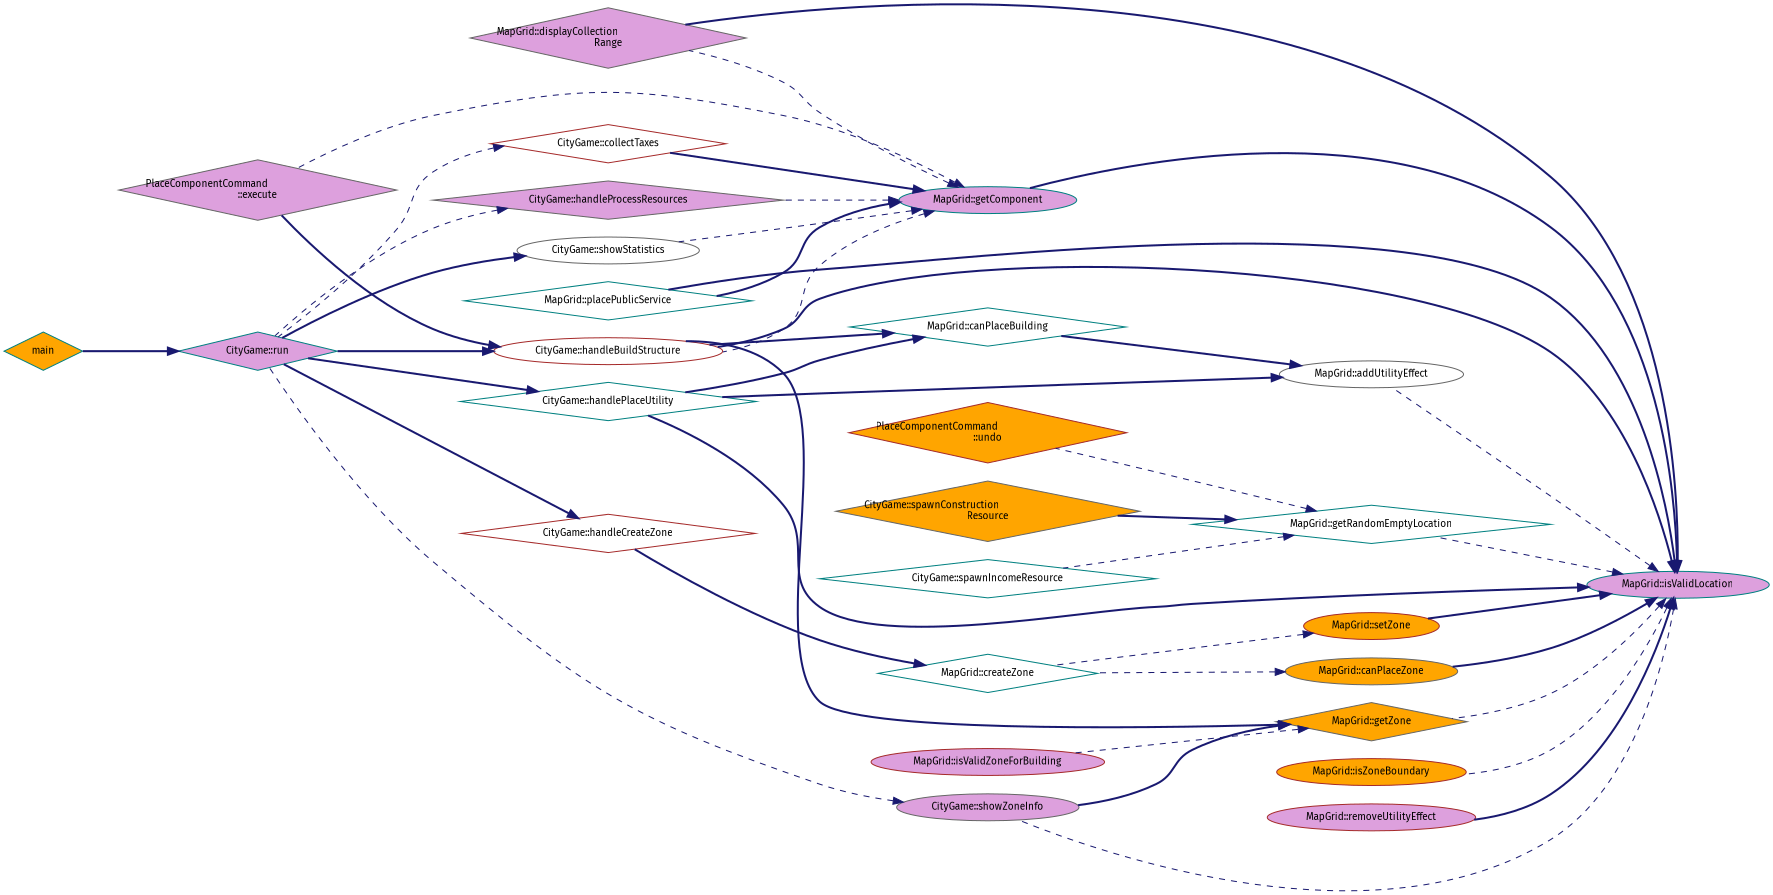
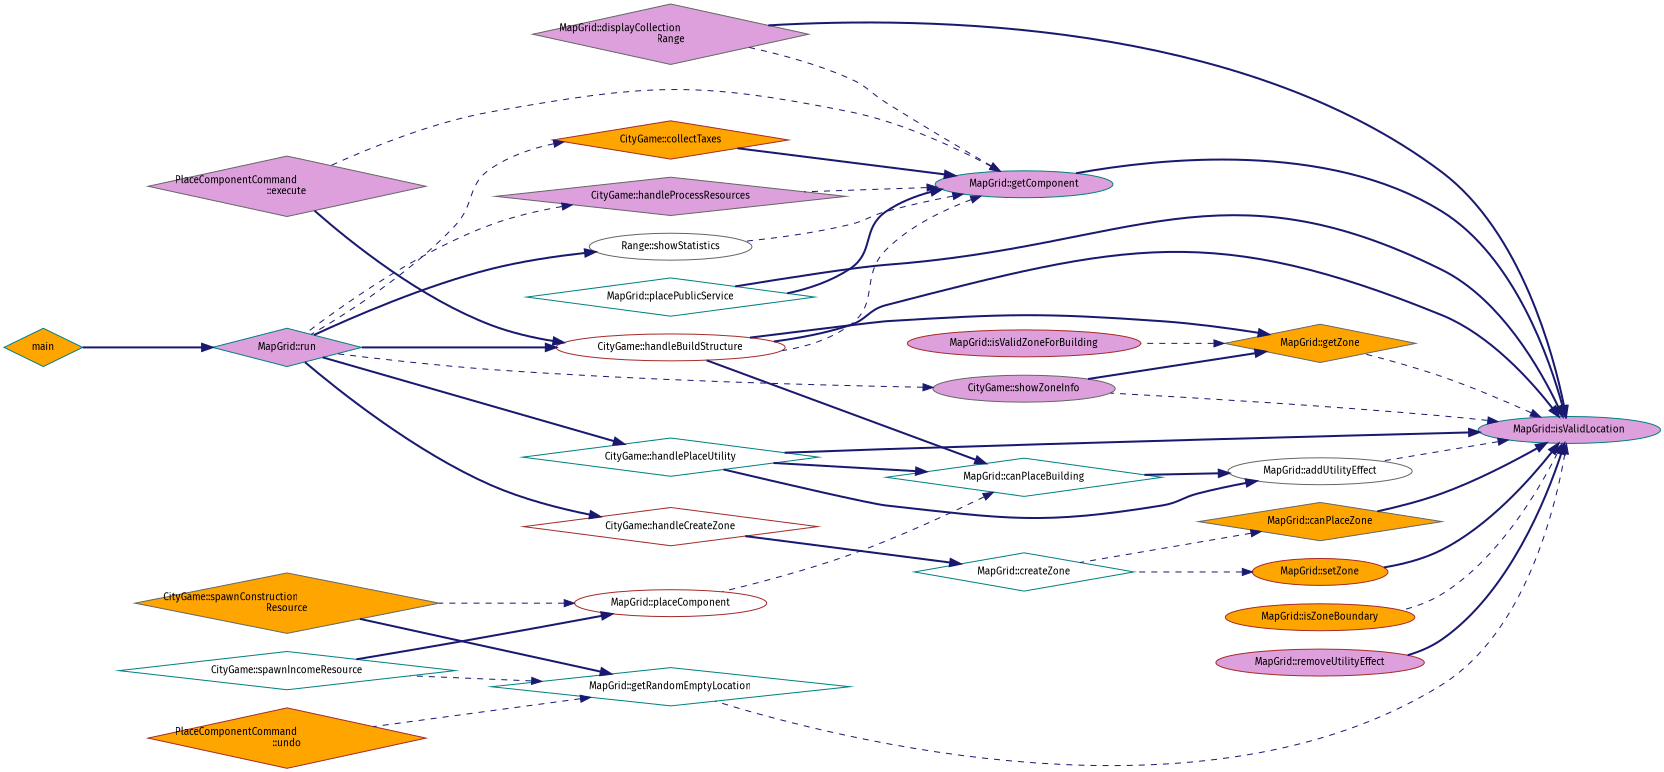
(608, 144) -> (671, 140)
(608, 250) -> (671, 247)
(258, 351) -> (287, 347)
none -> (671, 603)
(1371, 671) -> (1320, 522)
